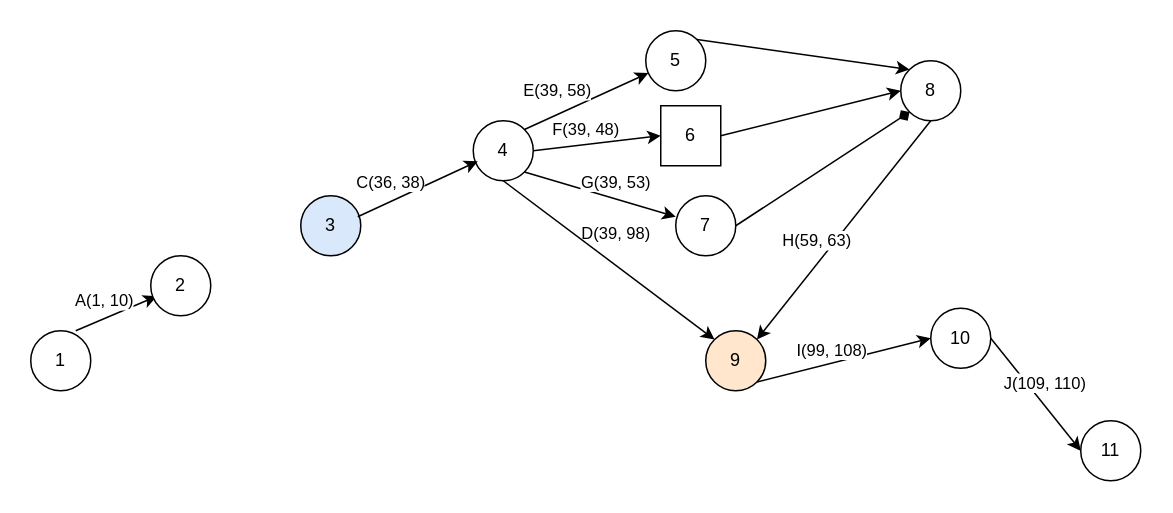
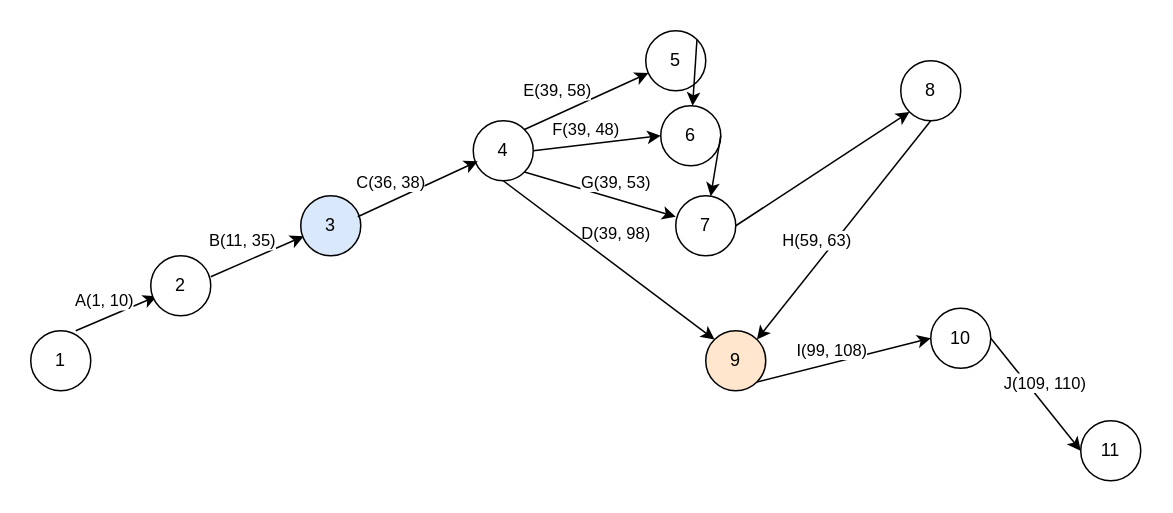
(798, 54) -> (695, 68)
(806, 115) -> (717, 161)
(899, 119) -> (900, 118)
(691, 136) -> (691, 136)
none -> (252, 259)
